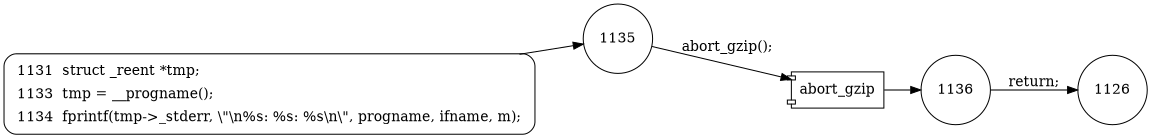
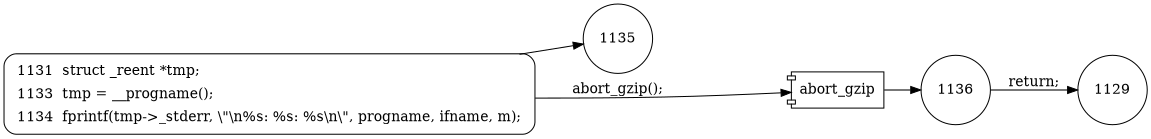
(717, 62) -> (658, 97)
(1113, 90) -> (1113, 90)
